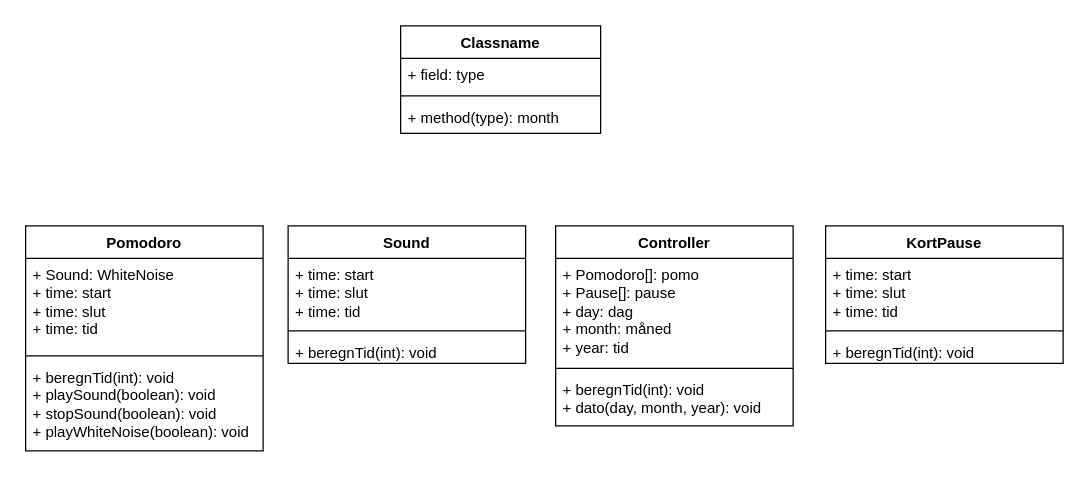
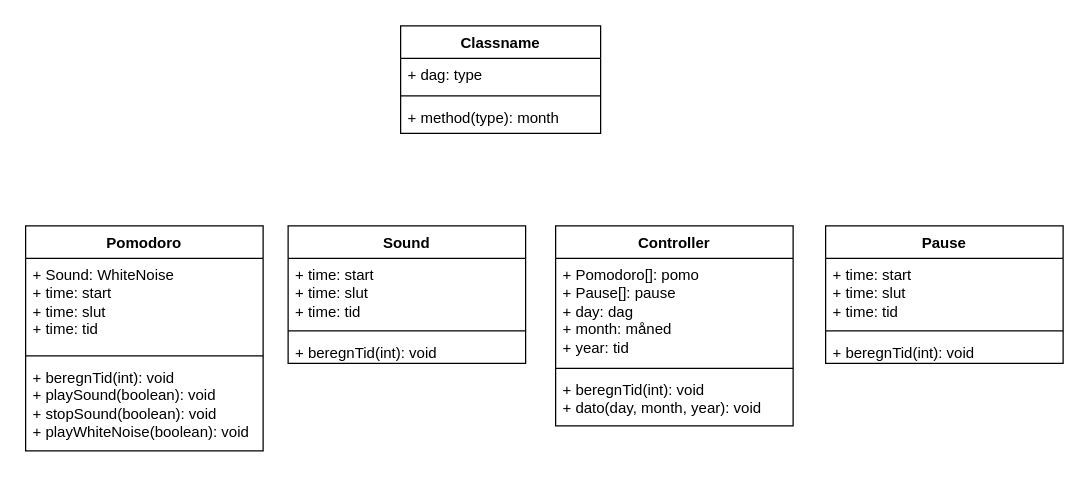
(453, 76) -> (448, 76)
(944, 243) -> (944, 243)
